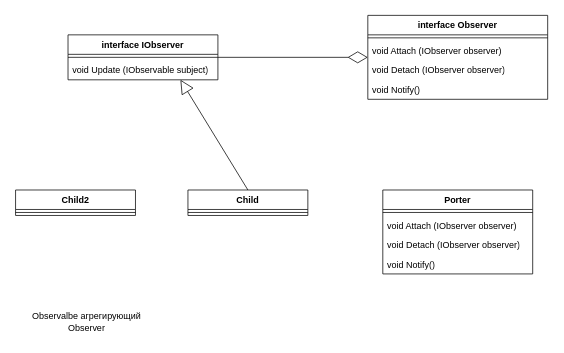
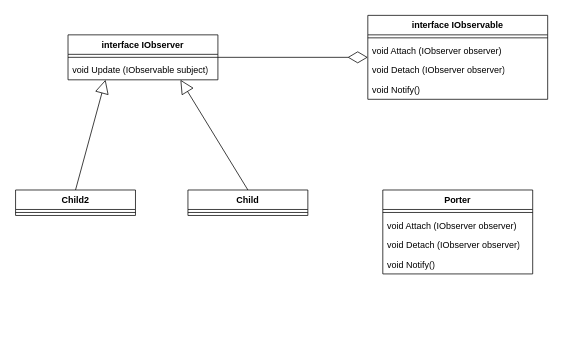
(458, 26) -> (458, 26)
none -> (89, 142)
(87, 322) -> none
